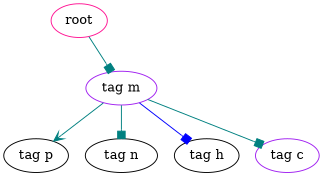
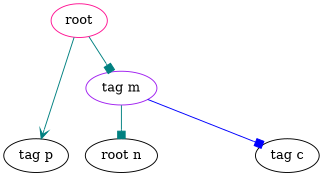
(82, 119) -> (59, 84)
(201, 120) -> (201, 120)
(121, 156) -> (121, 156)
(207, 156) -> none
(287, 156) -> (287, 156)
